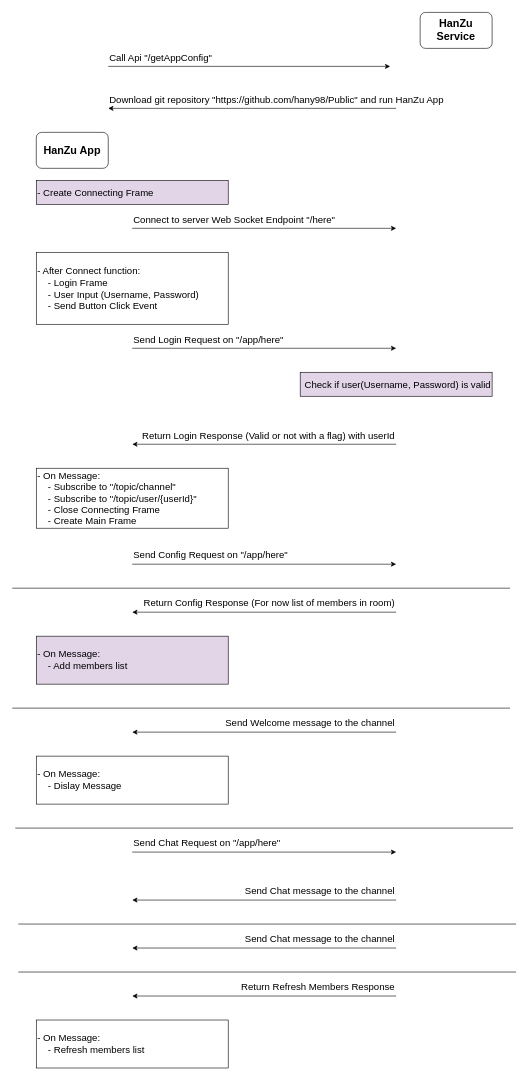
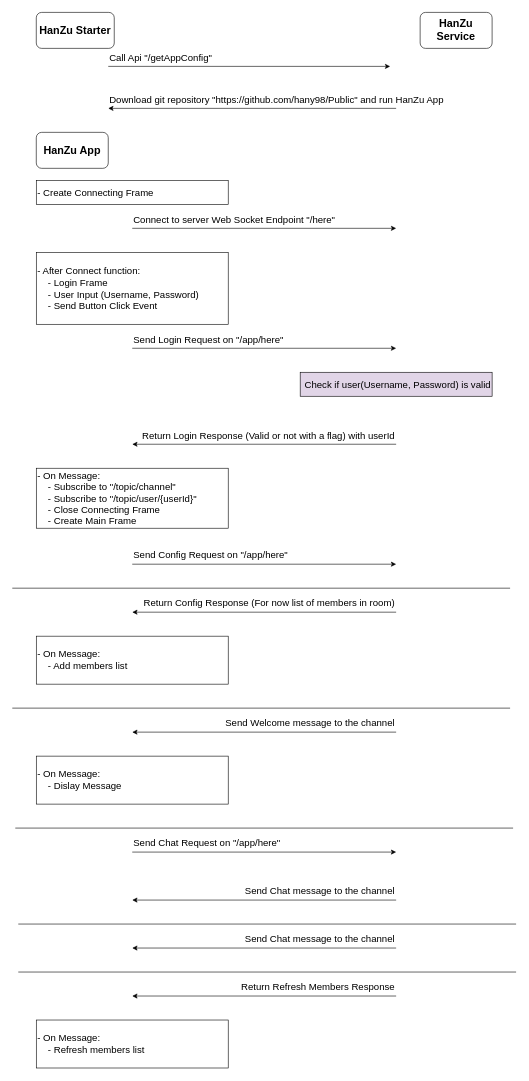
none -> (75, 30)
(132, 192) -> (132, 192)
(132, 660) -> (132, 660)
